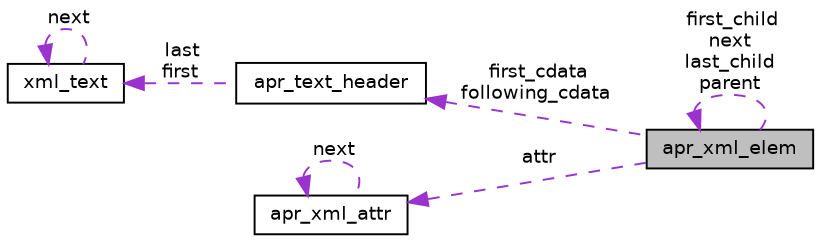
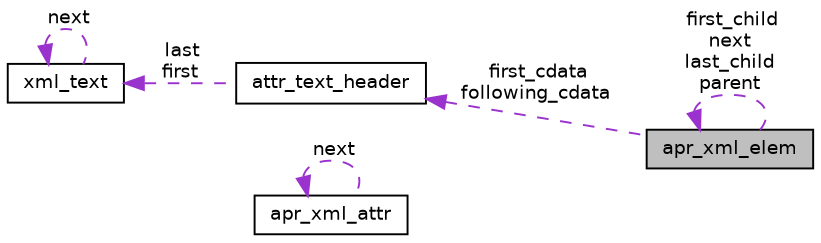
(331, 83) -> (331, 83)
(537, 181) -> none
